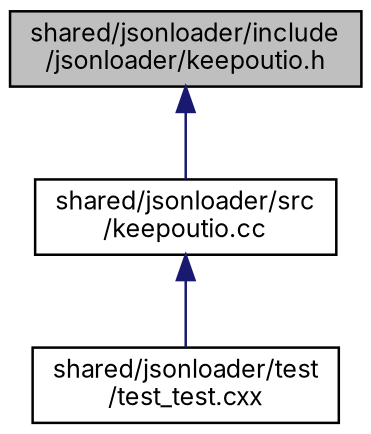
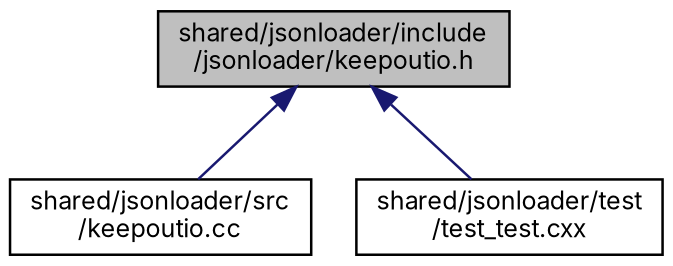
(186, 314) -> (431, 142)
